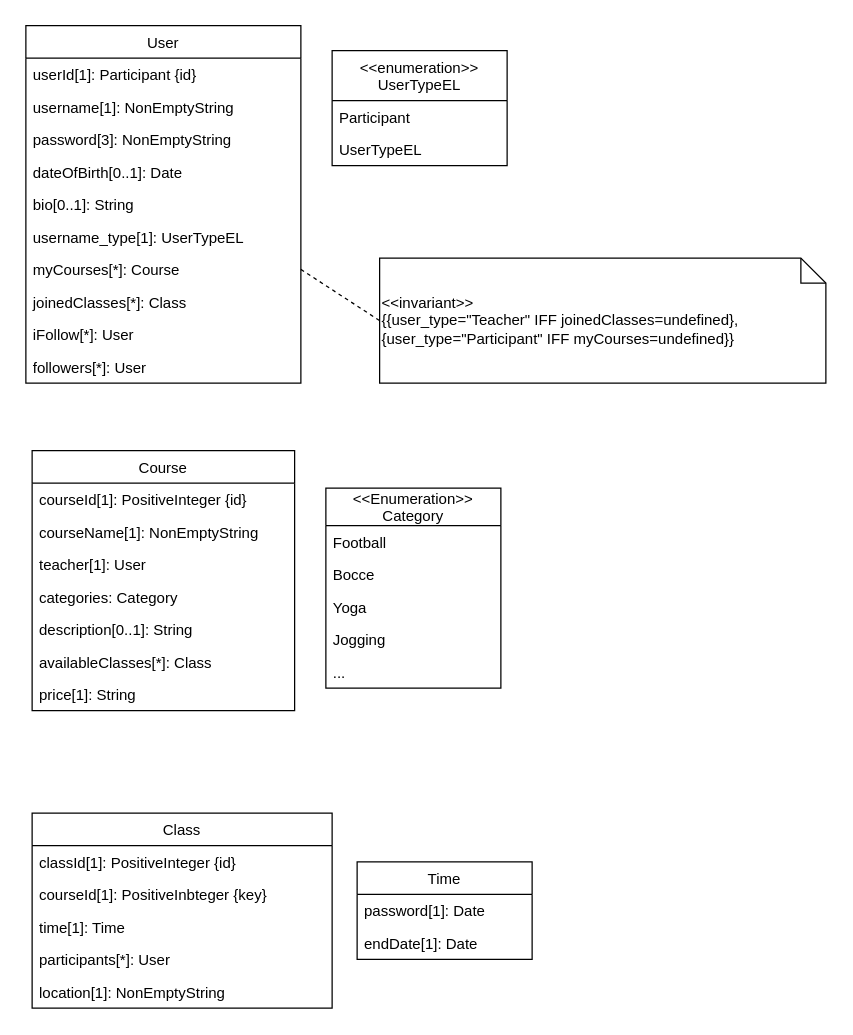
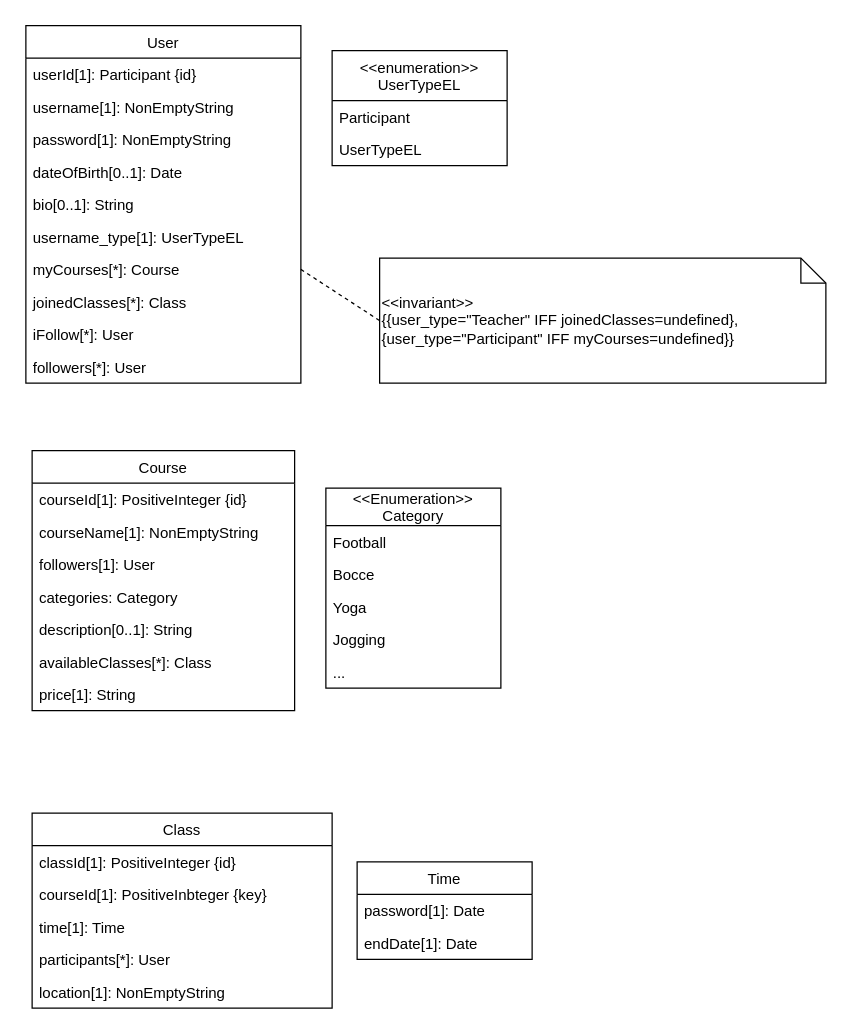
(140, 140) -> (140, 140)
(102, 565) -> (107, 565)
